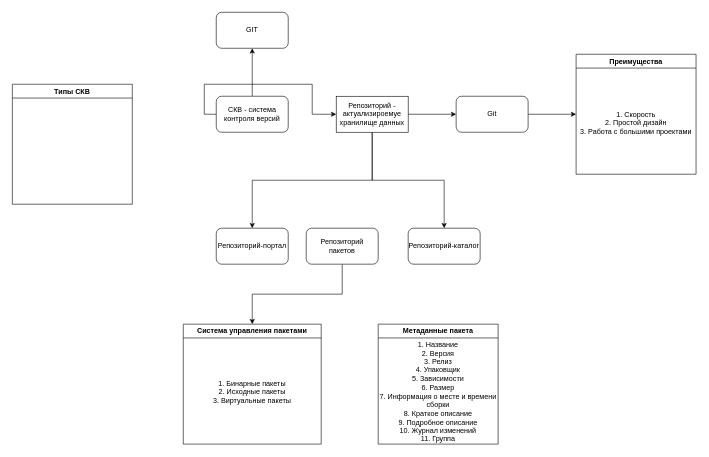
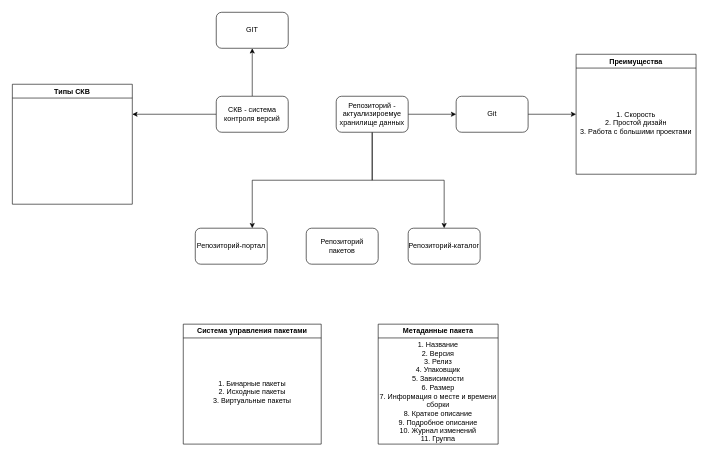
(311, 84) -> (137, 114)
(372, 114) -> (372, 114)
(252, 246) -> (231, 246)
(252, 294) -> none
